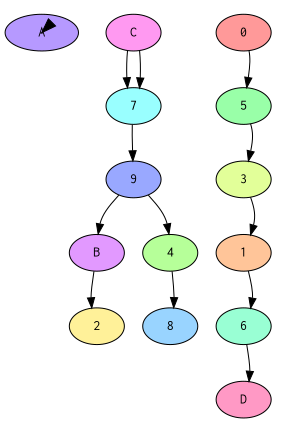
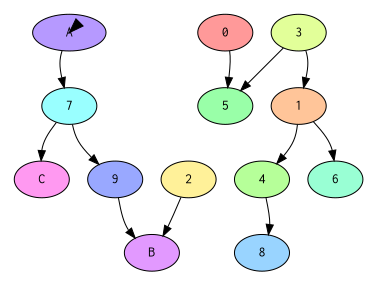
(140, 64) -> (60, 64)
(253, 137) -> (266, 66)
(159, 208) -> (293, 141)
(92, 284) -> (175, 212)
(244, 400) -> none
